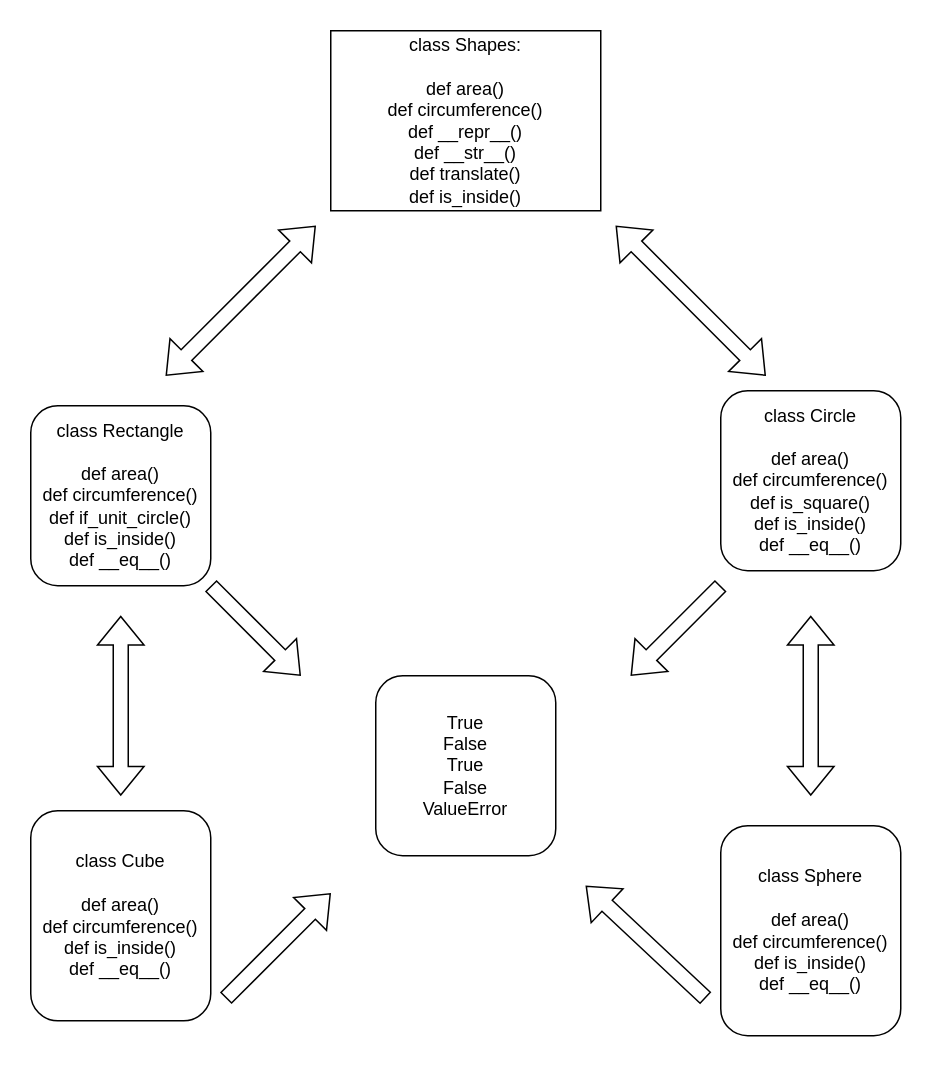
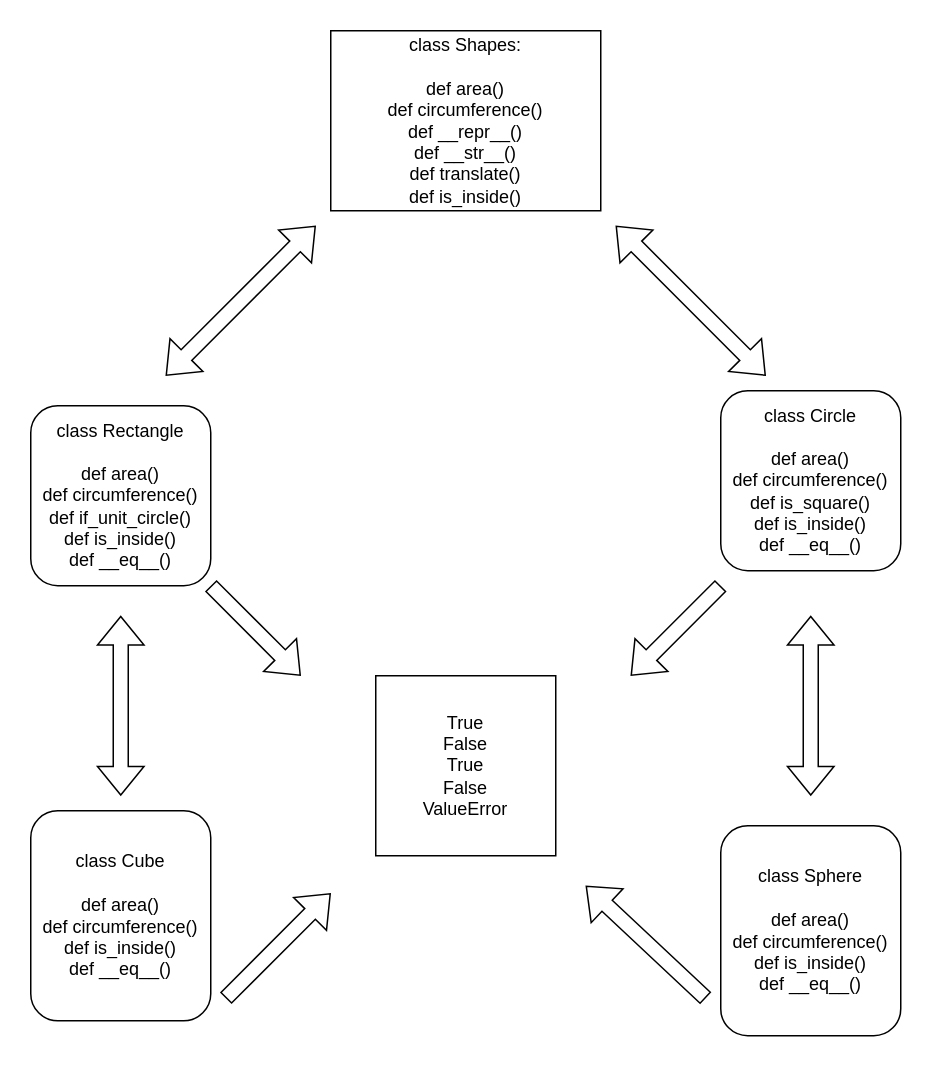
(466, 766) -> (466, 766)
